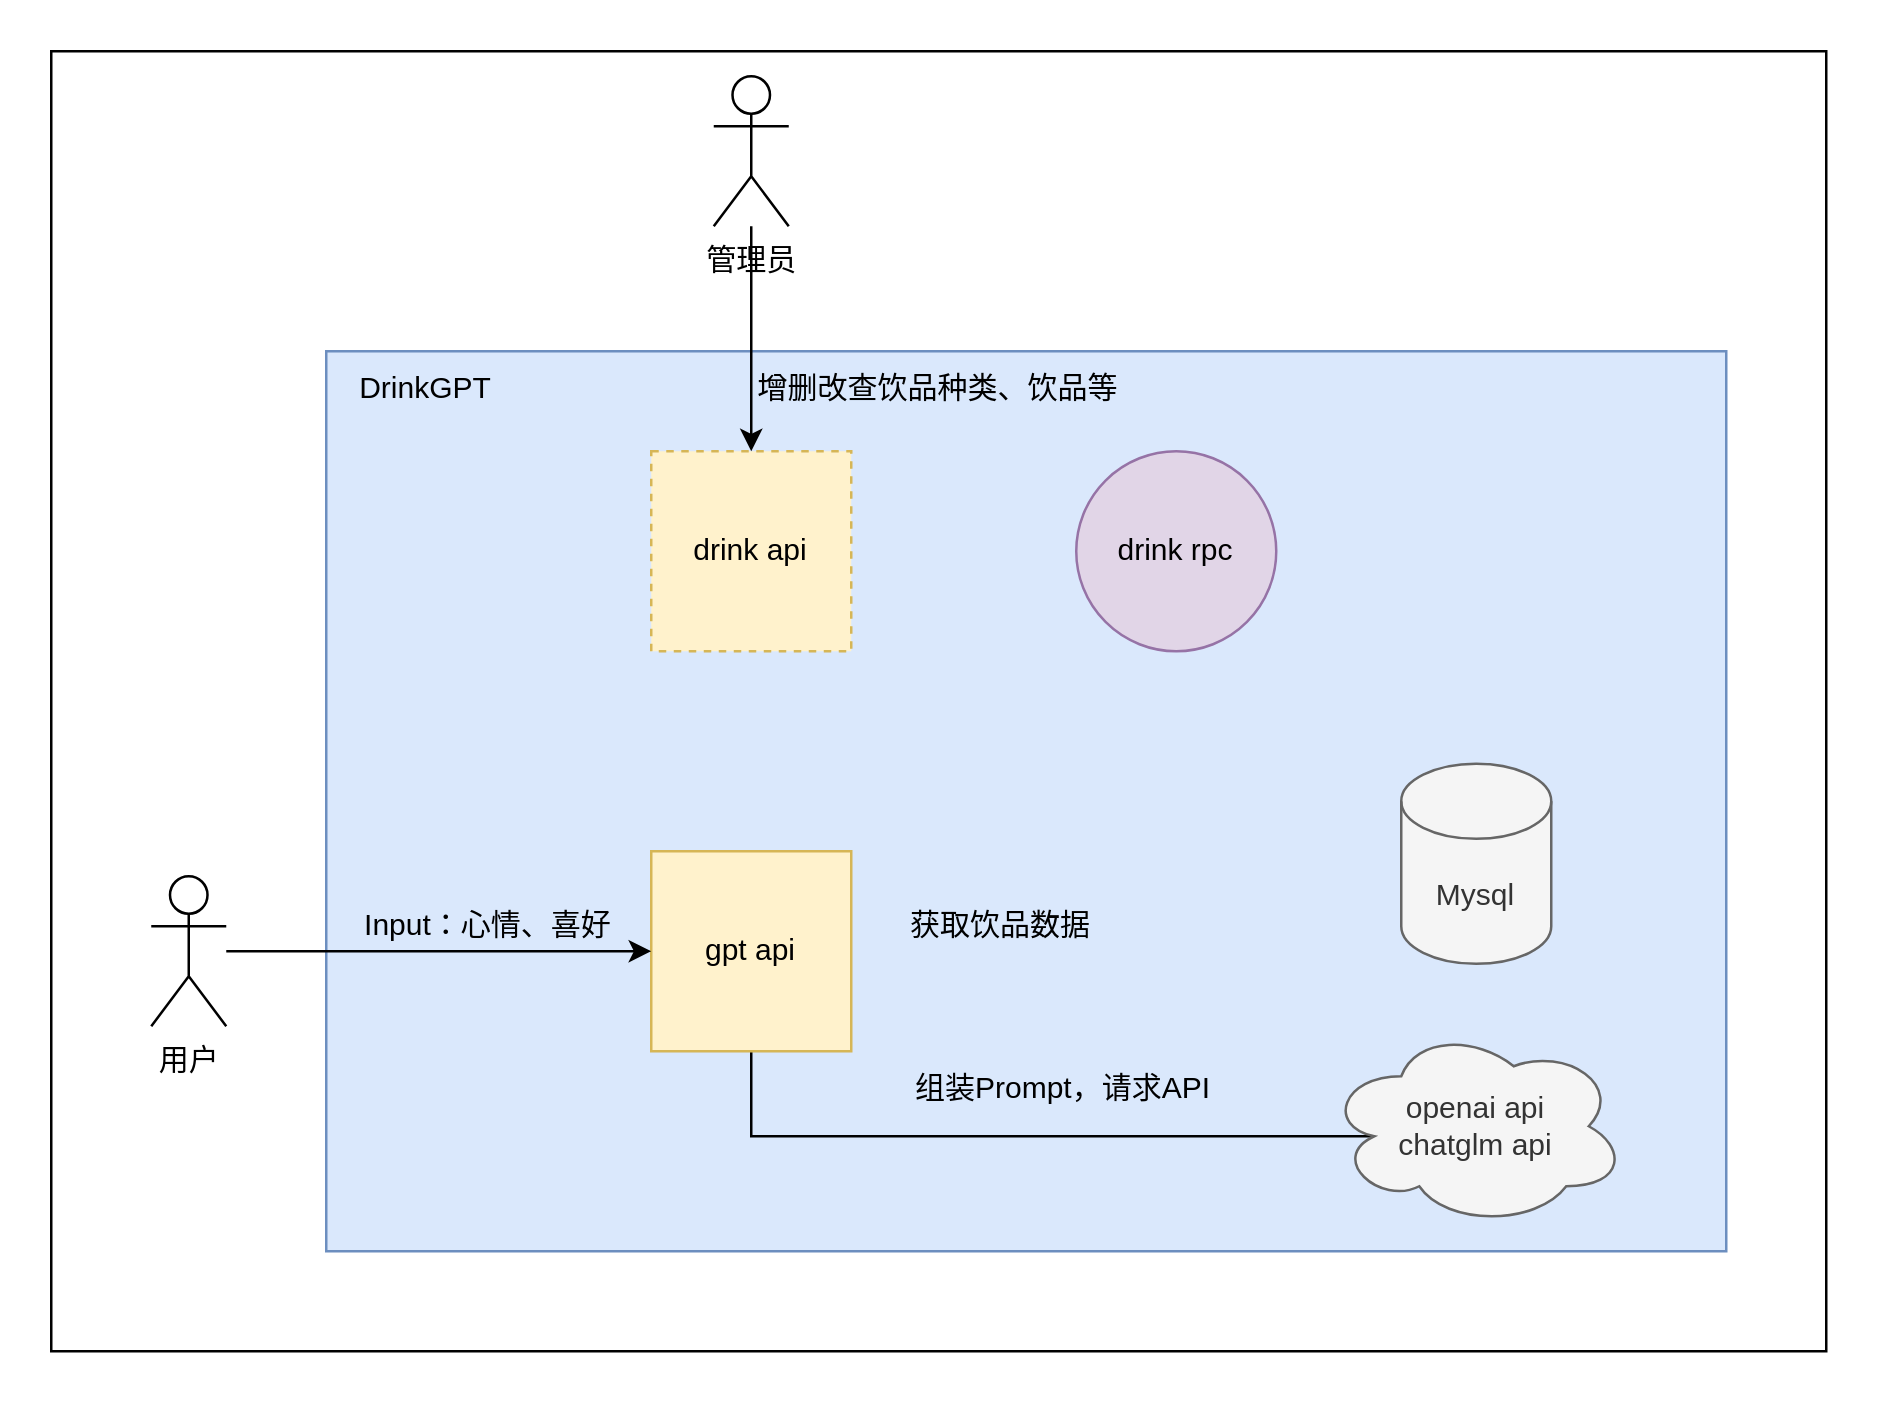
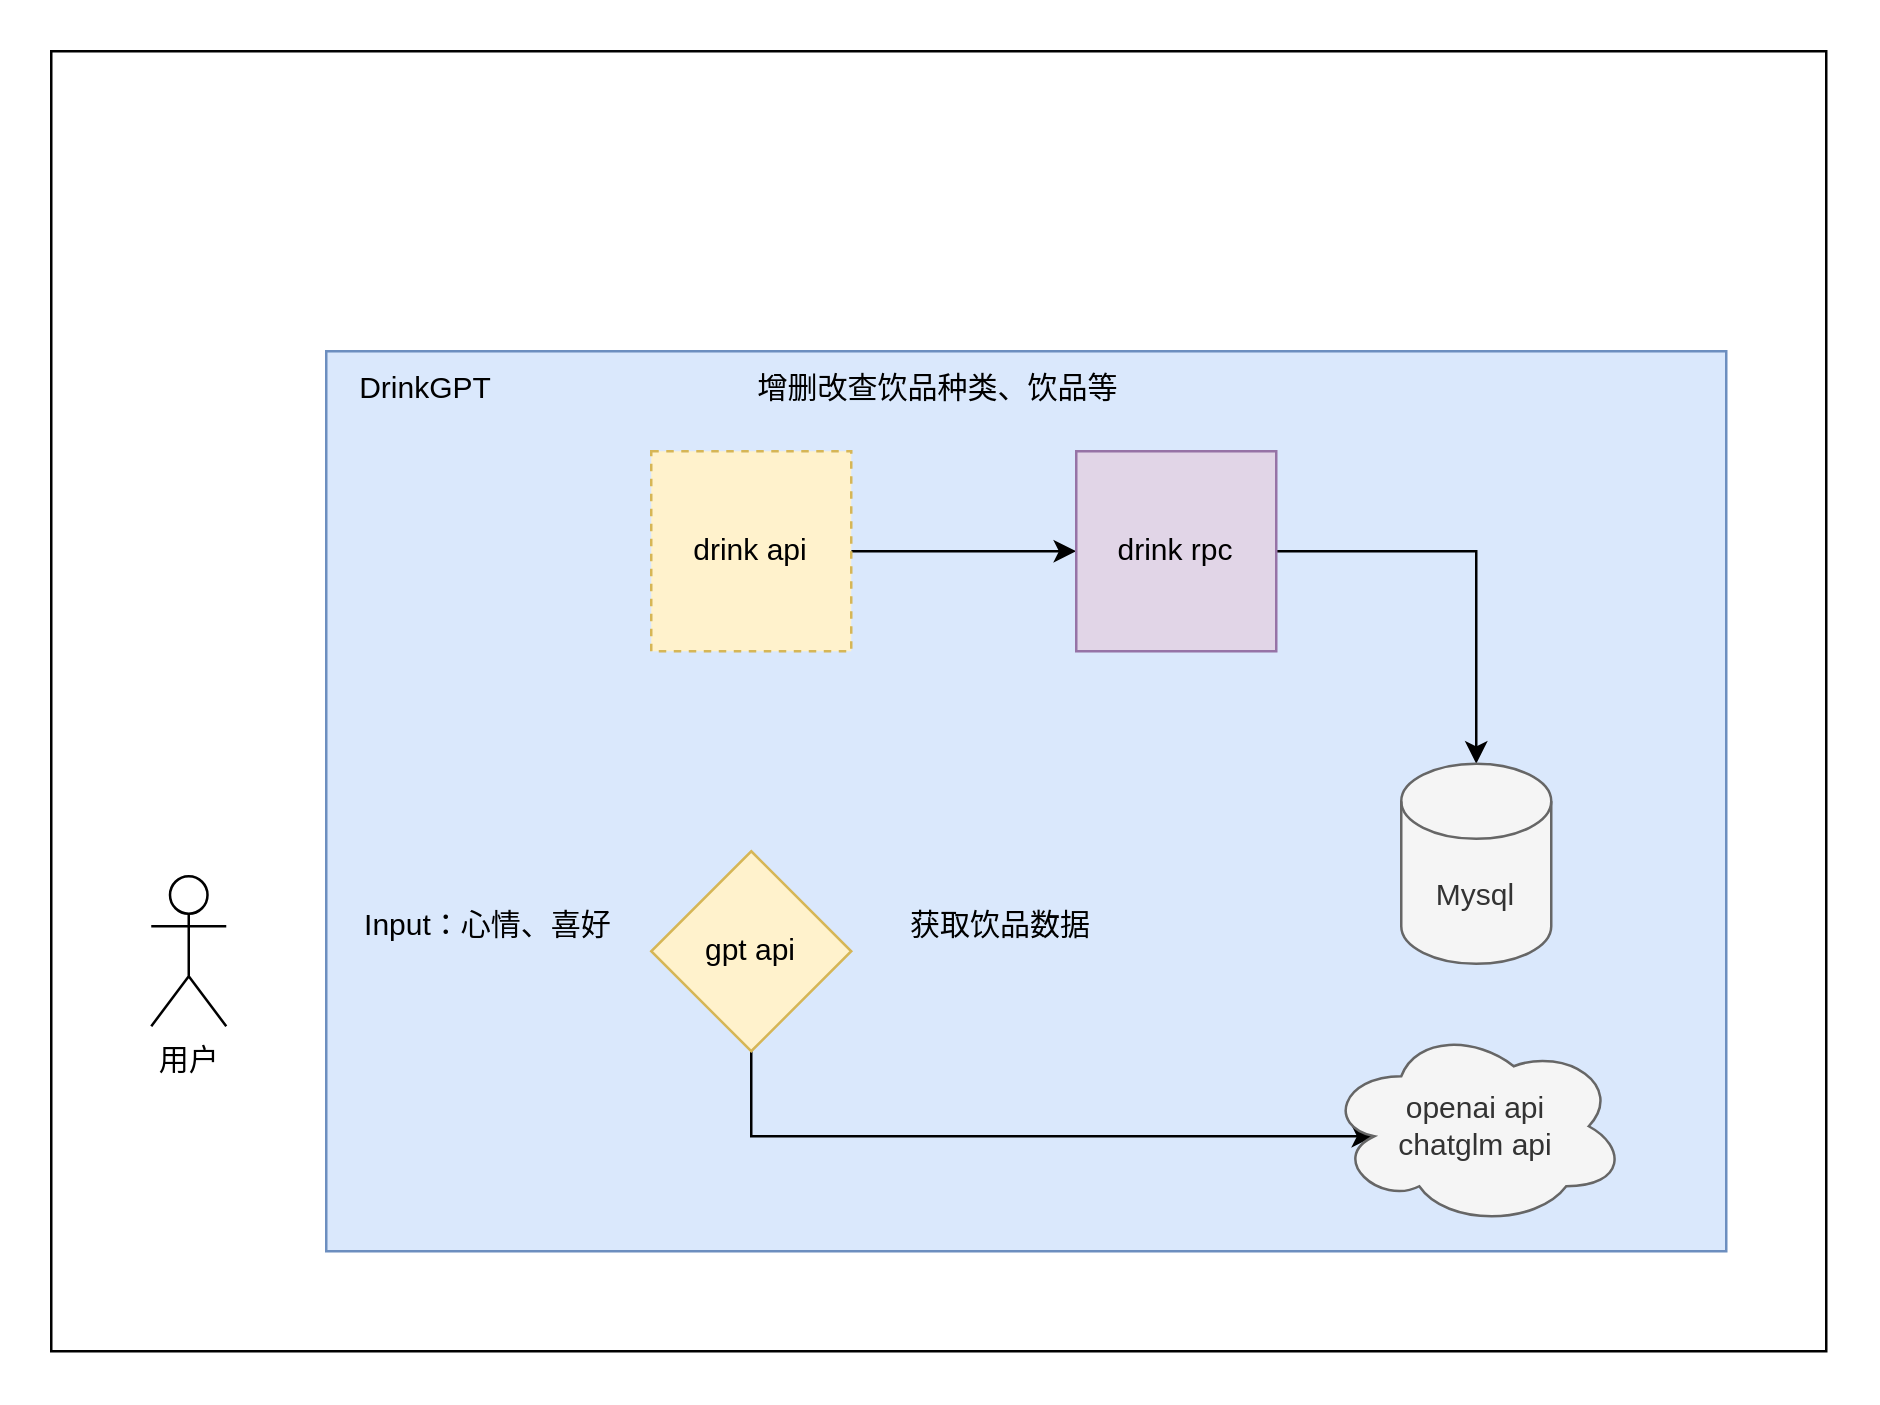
(751, 151) -> none
(751, 330) -> none
none -> (955, 551)
(1176, 551) -> (1176, 551)
none -> (1474, 551)
(430, 951) -> none
(751, 951) -> (751, 951)
(1064, 1089) -> none
(1361, 1136) -> (1356, 1136)
